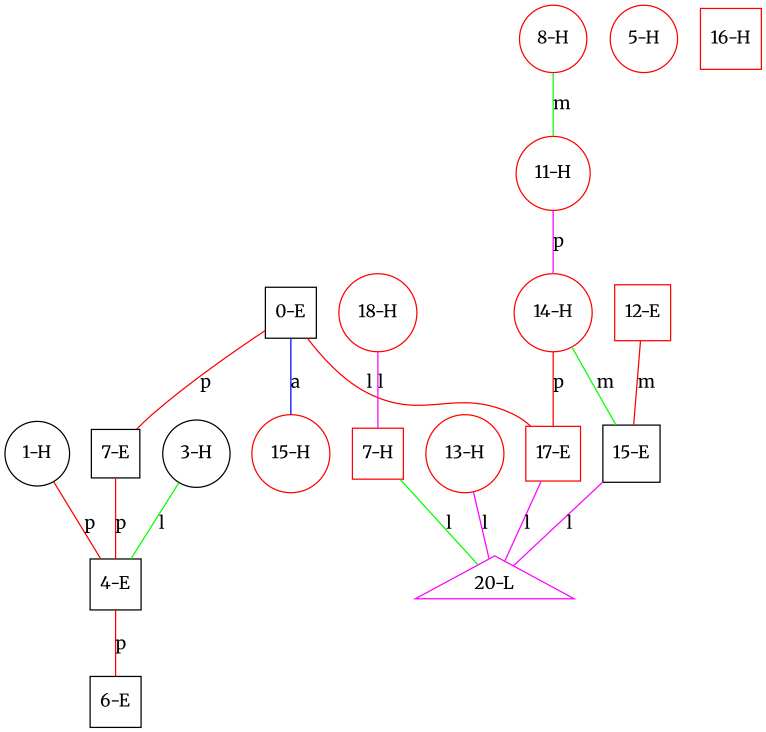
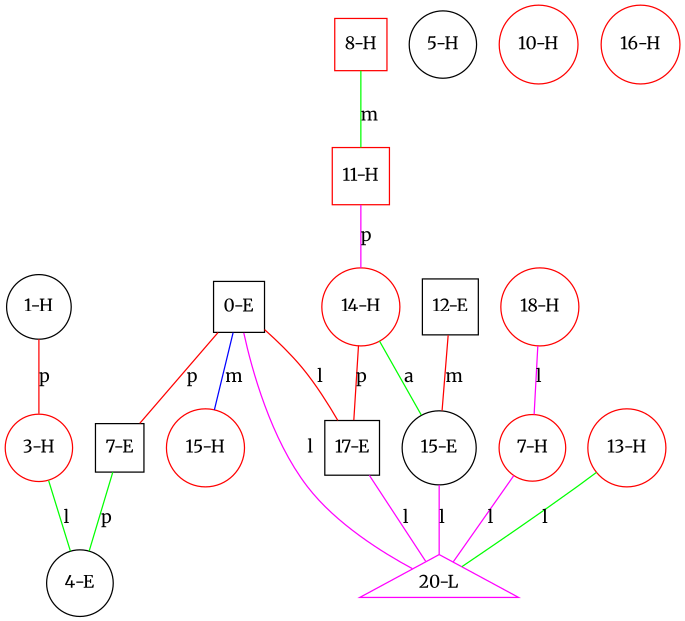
(553, 39) -> (361, 45)
(644, 39) -> (443, 45)
(731, 39) -> (641, 45)
none -> (539, 45)
(553, 173) -> (361, 176)
(643, 313) -> (450, 307)
(296, 383) -> (235, 377)
(606, 383) -> (409, 377)
(196, 454) -> (39, 448)
(378, 454) -> (532, 448)
(553, 454) -> (352, 448)
(631, 454) -> (439, 448)
none -> (298, 473)
(116, 519) -> (101, 512)
(77, 520) -> (39, 376)
(439, 522) -> (483, 519)
(481, 525) -> (530, 520)
(116, 584) -> (80, 583)
(116, 702) -> none
